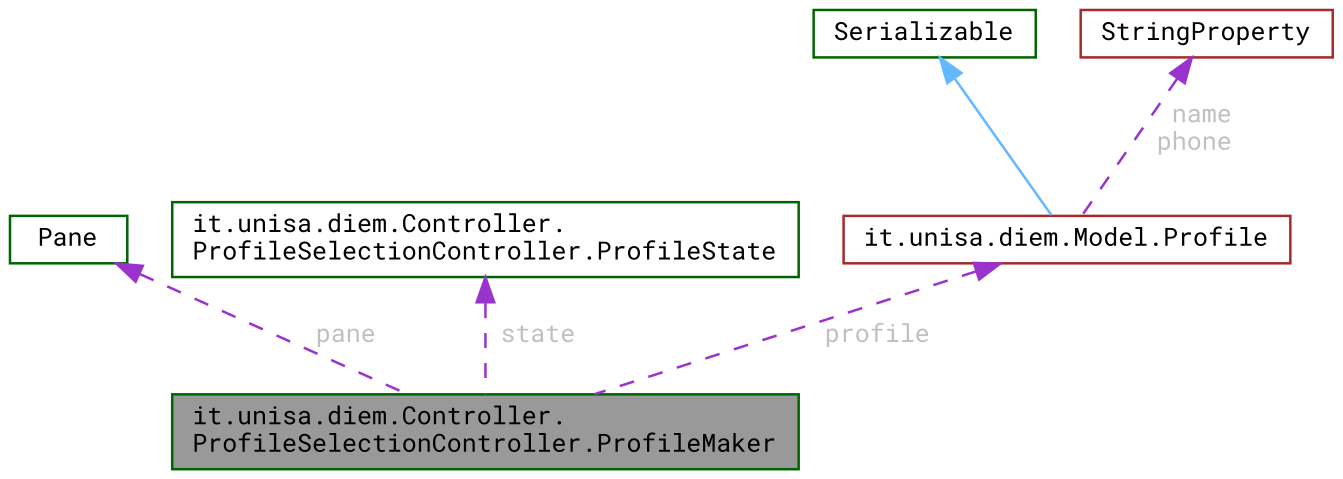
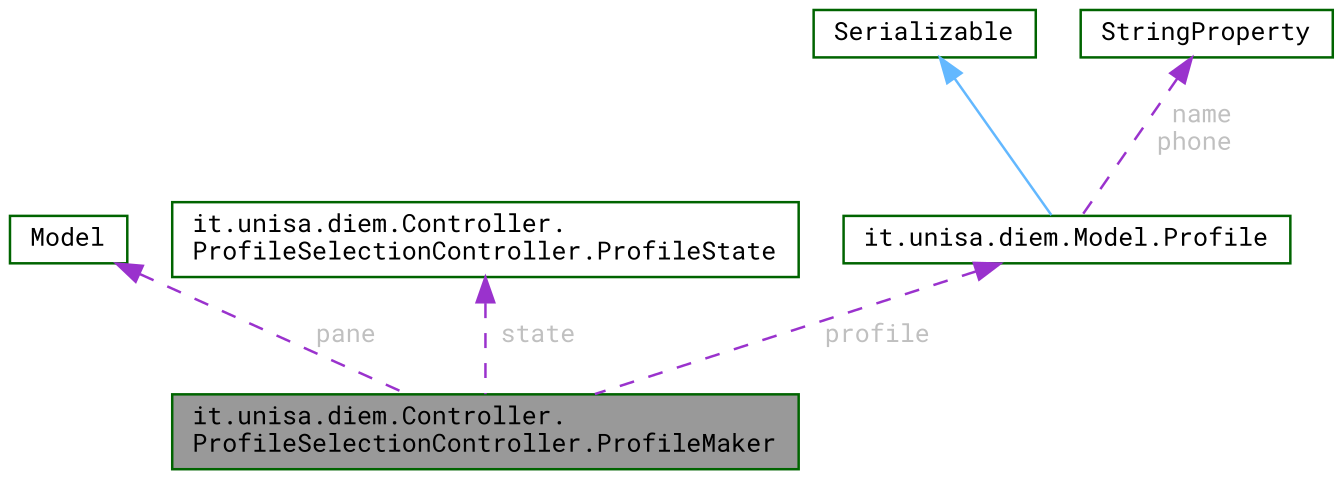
(1207, 34) -> (1207, 34)
(69, 240) -> (69, 240)
(1067, 240) -> (1067, 240)
